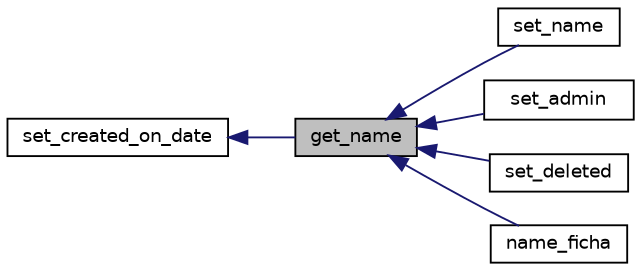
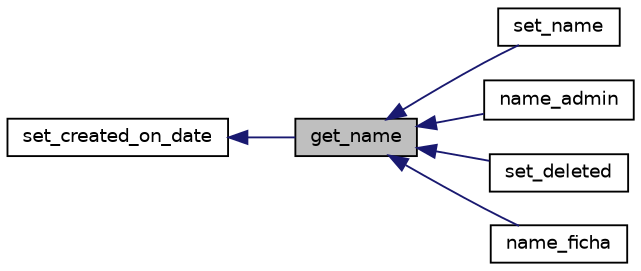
(559, 100) -> (559, 100)
